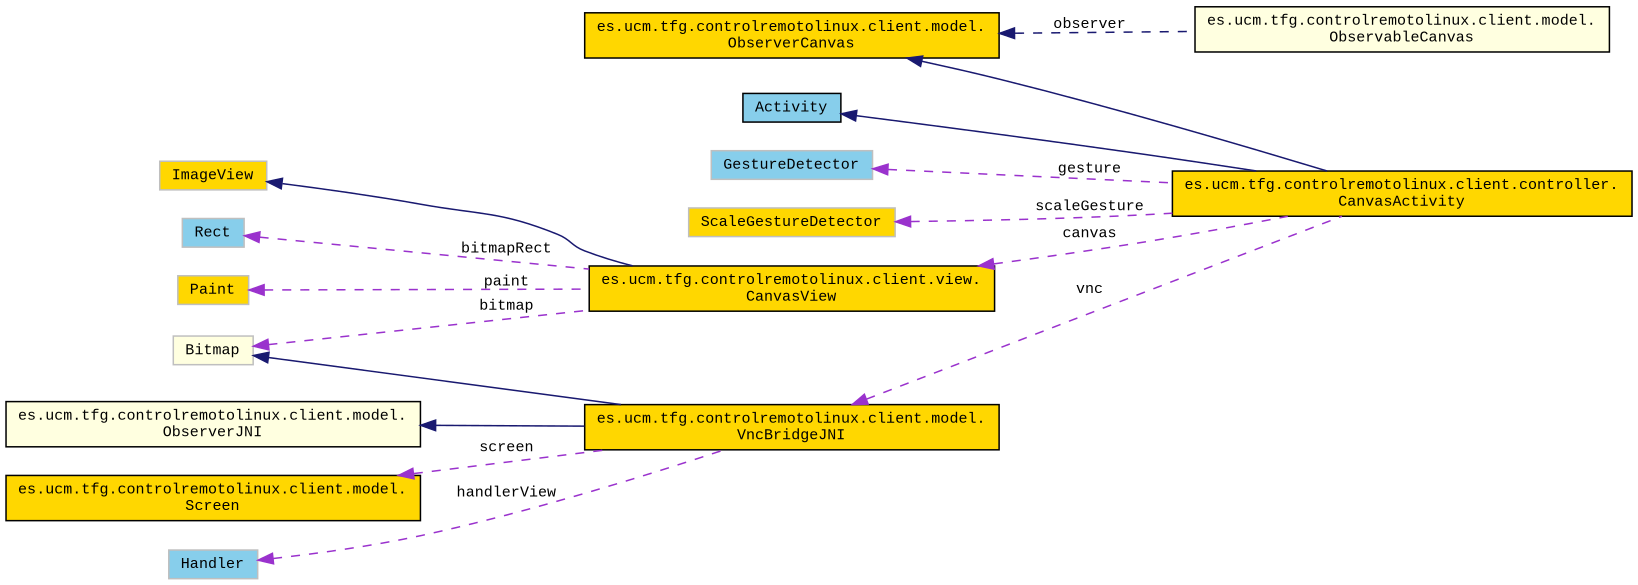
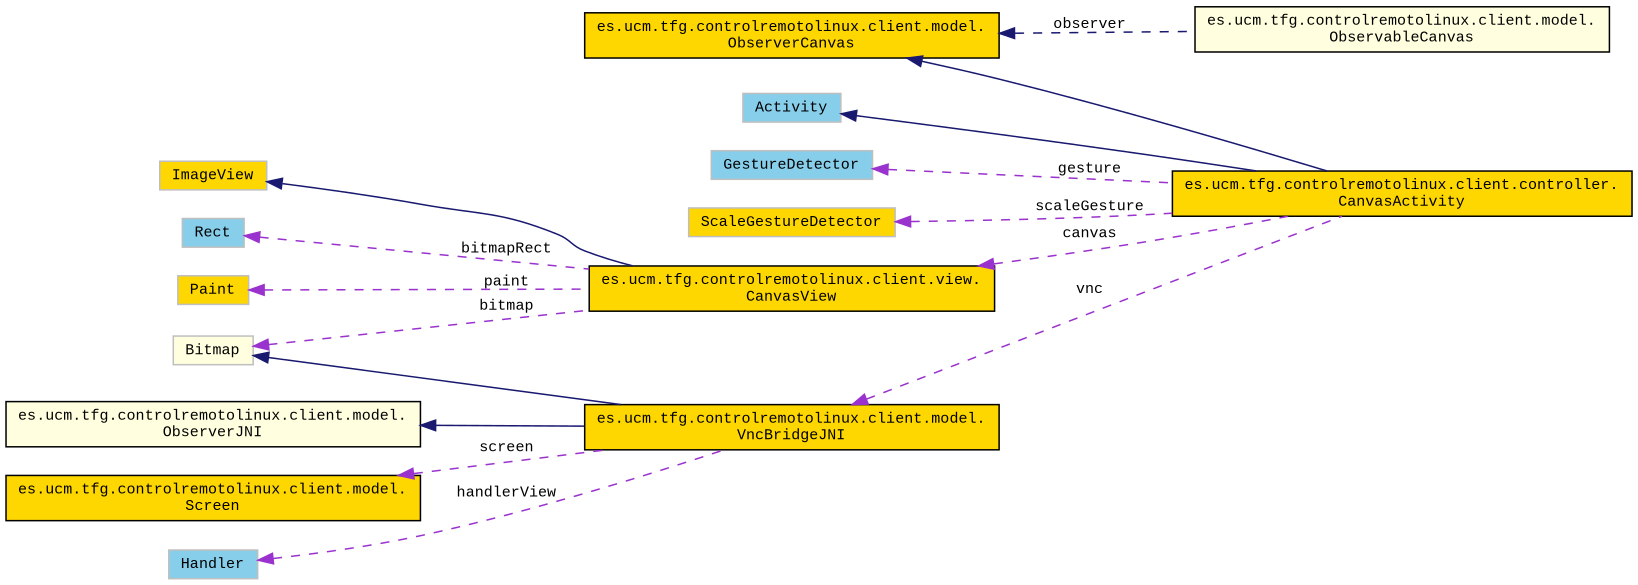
(792, 108) -> (792, 108)
